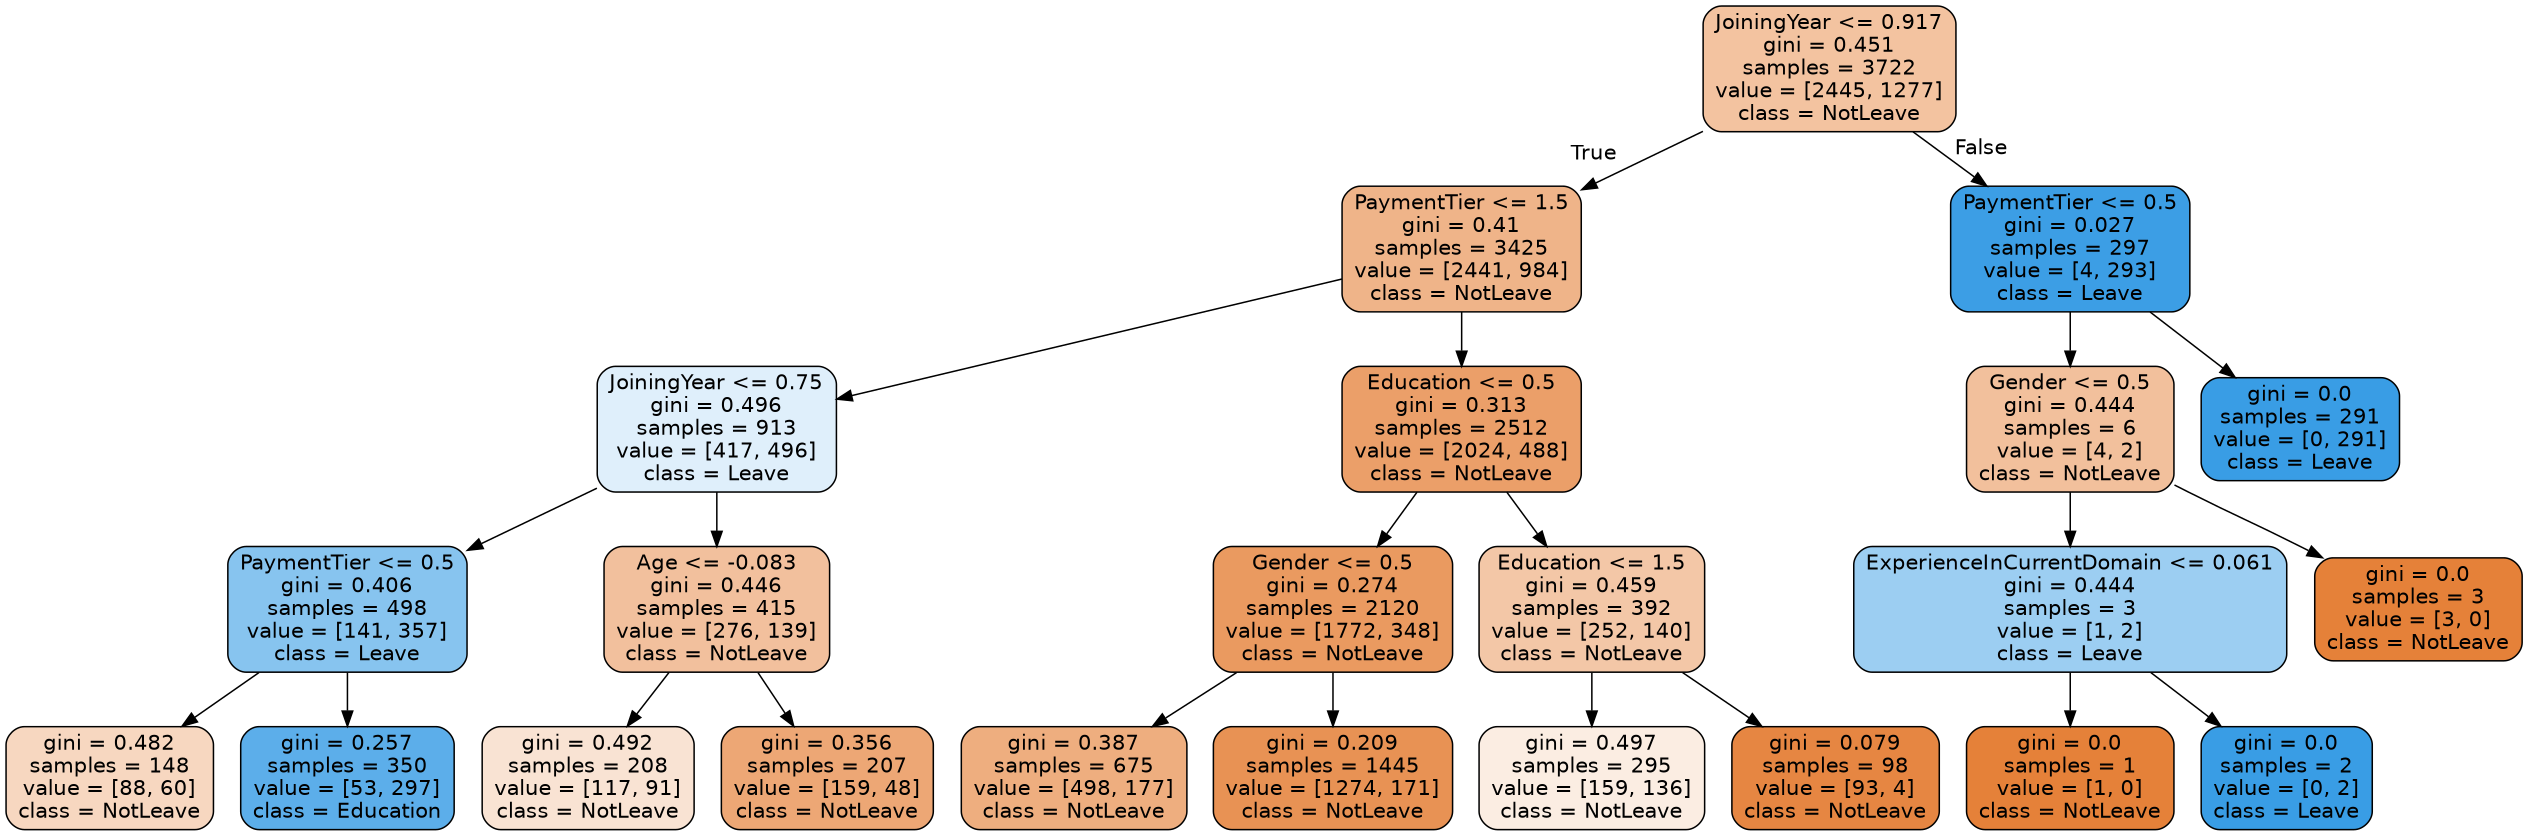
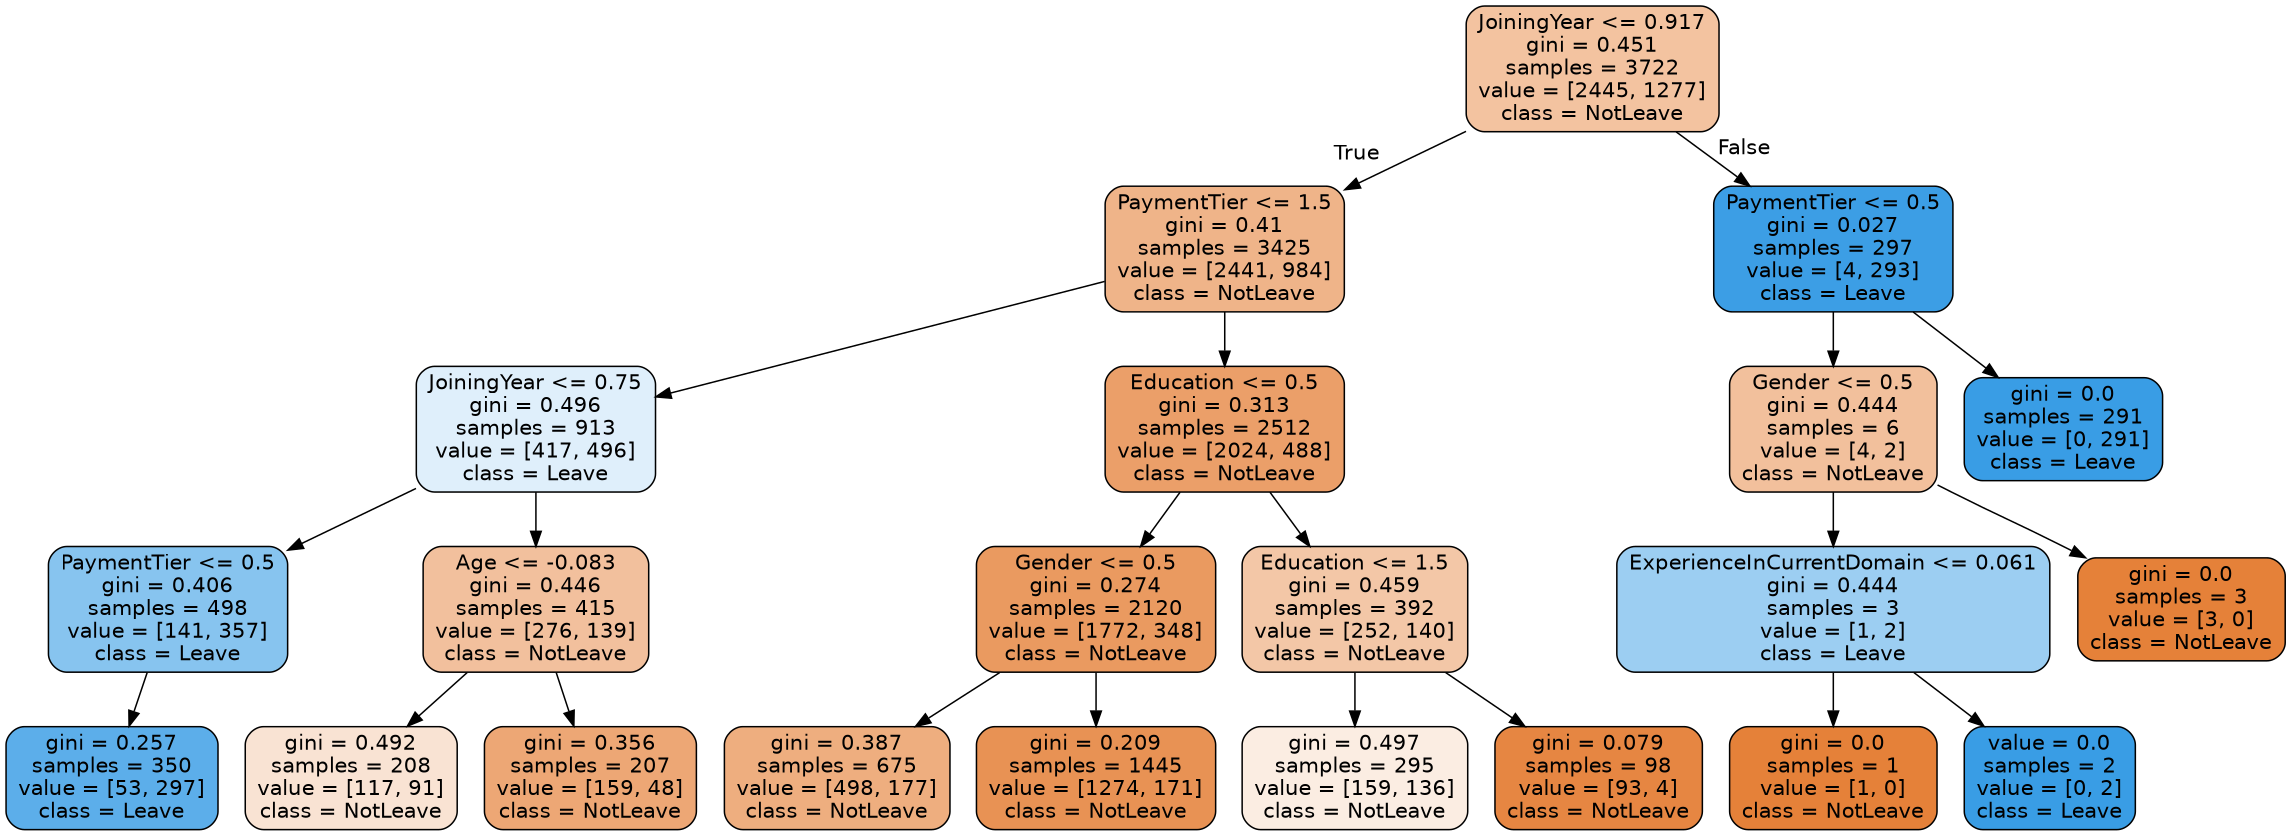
(110, 778) -> none
(347, 778) -> (112, 778)
(2287, 778) -> (2050, 778)
